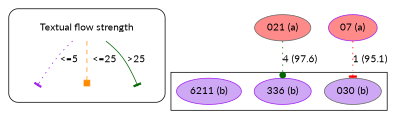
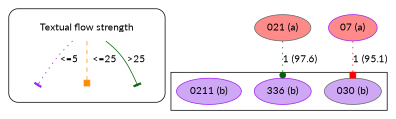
(353, 56) -> (353, 56)
(300, 60) -> (300, 60)
(209, 91) -> (209, 91)
